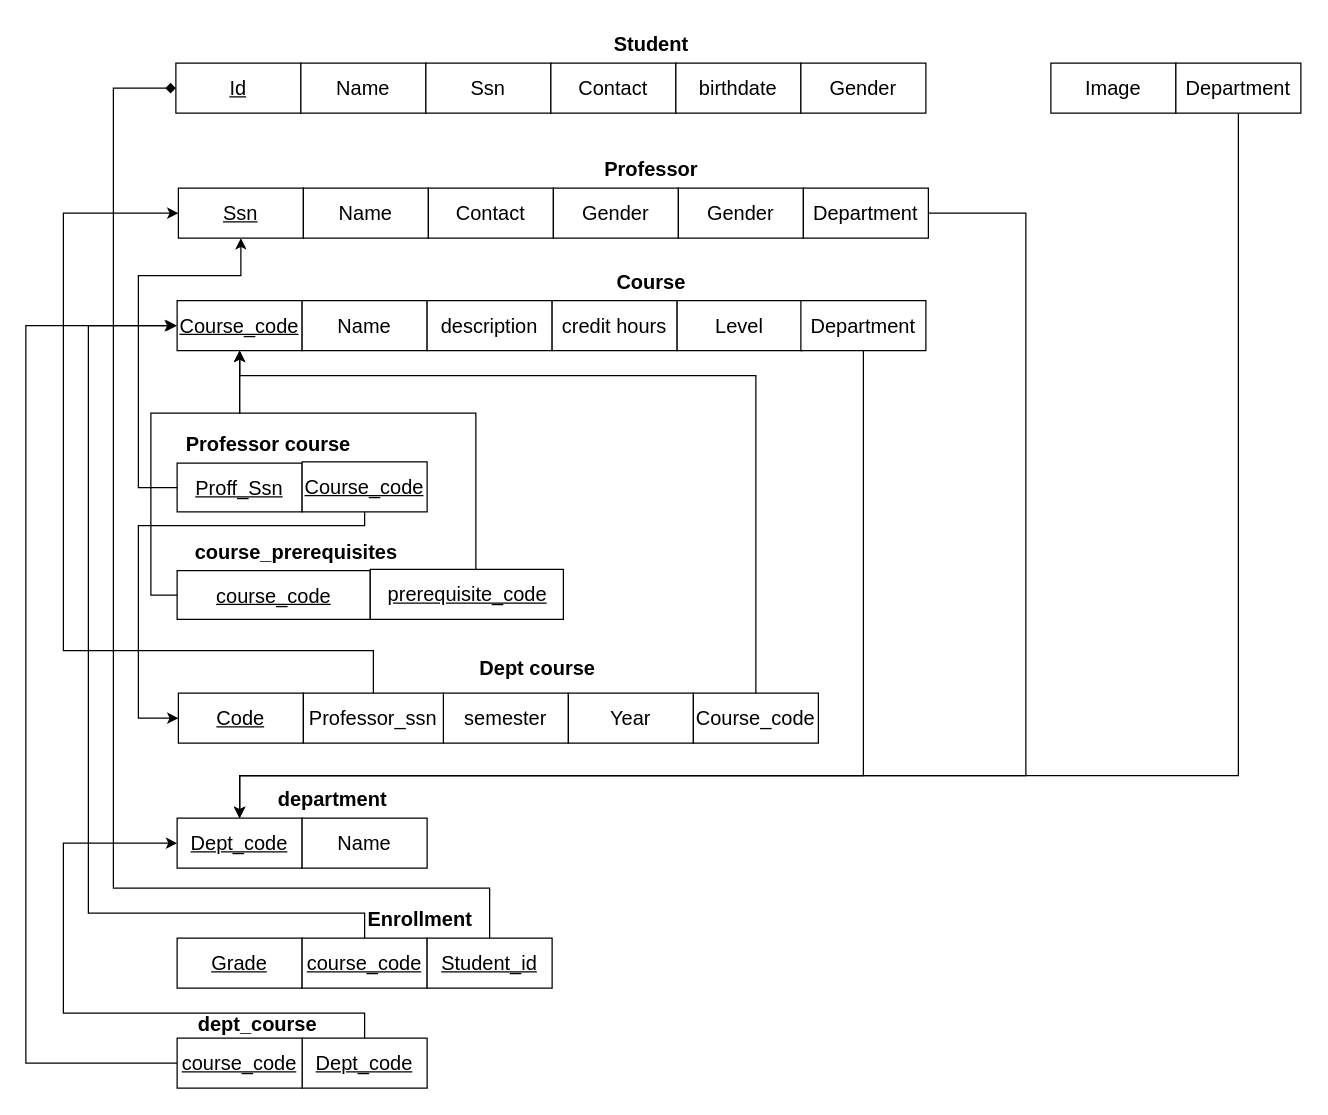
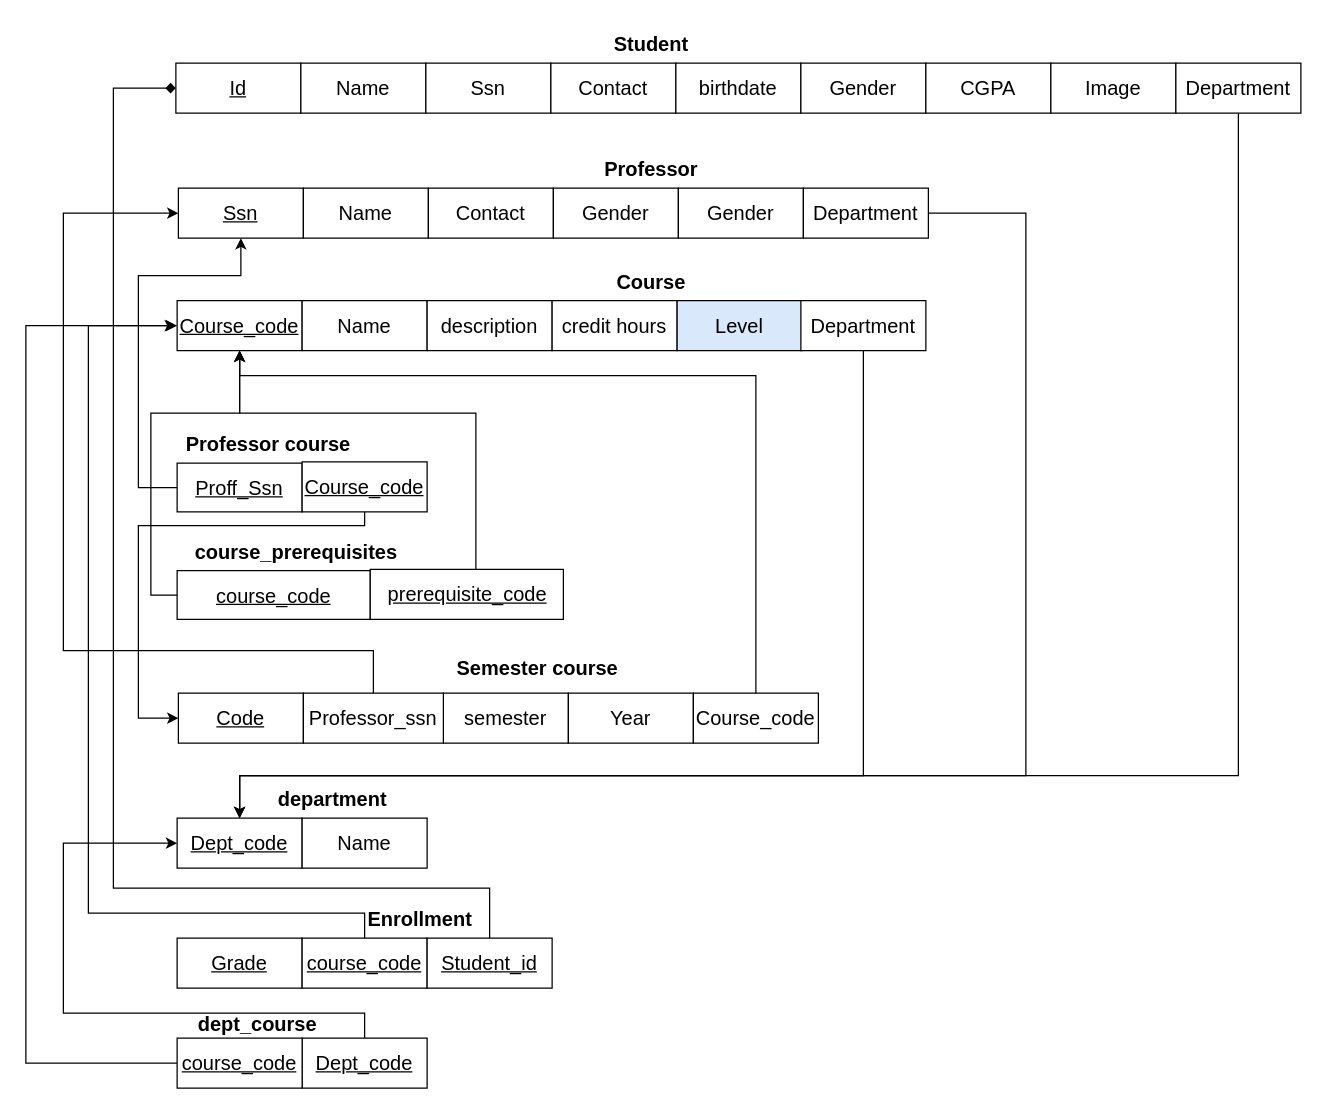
none -> (988, 88)
(739, 326) -> (739, 326)
(538, 668) -> (538, 668)
